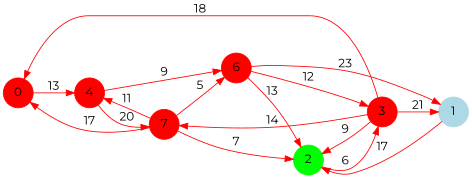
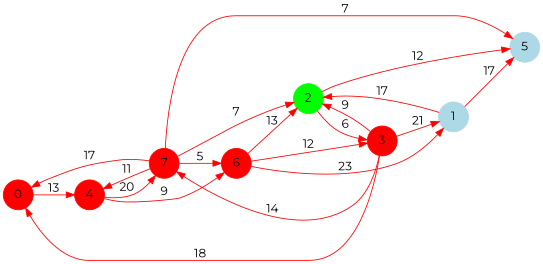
none -> (525, 47)
